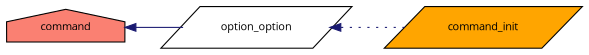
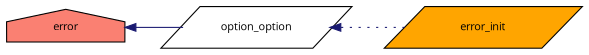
(66, 27) -> (66, 27)
(483, 27) -> (483, 27)
